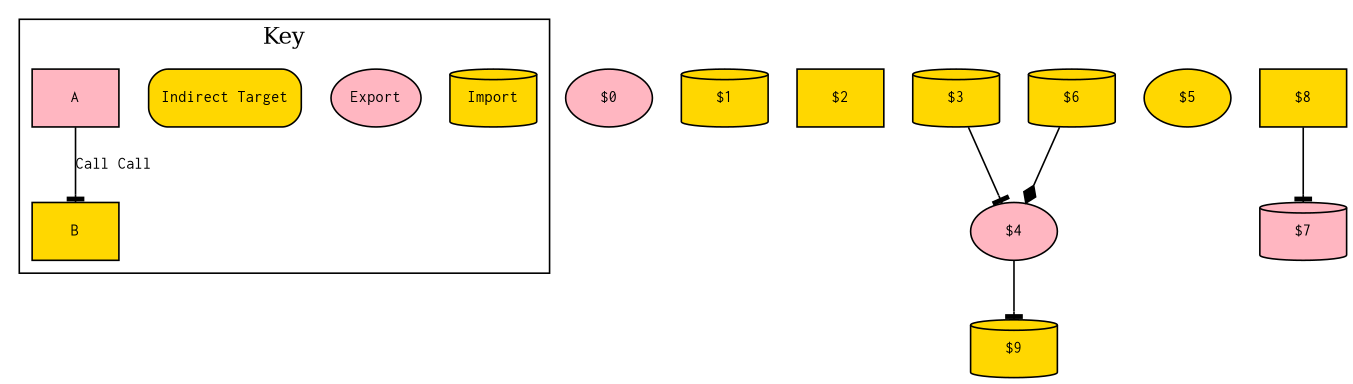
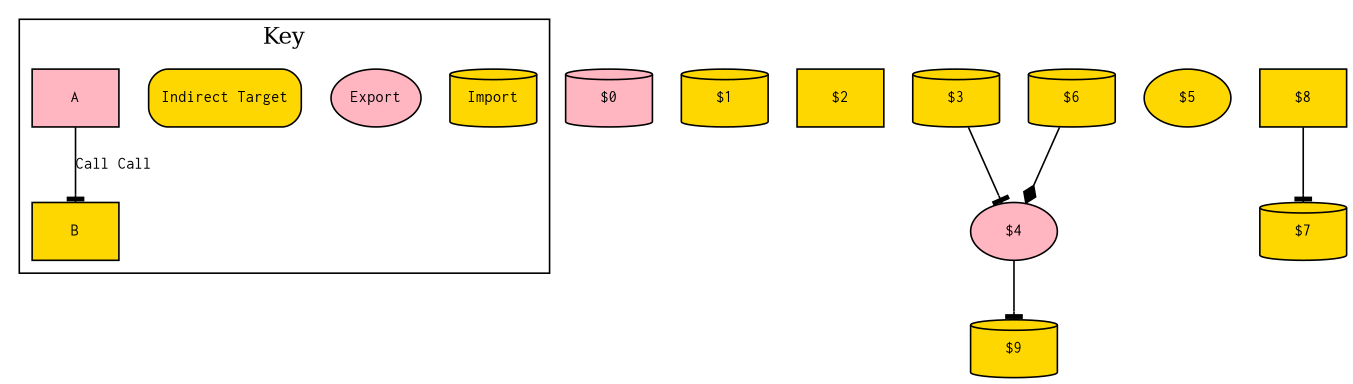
(609, 98) -> (609, 98)
(1303, 231) -> (1303, 231)
